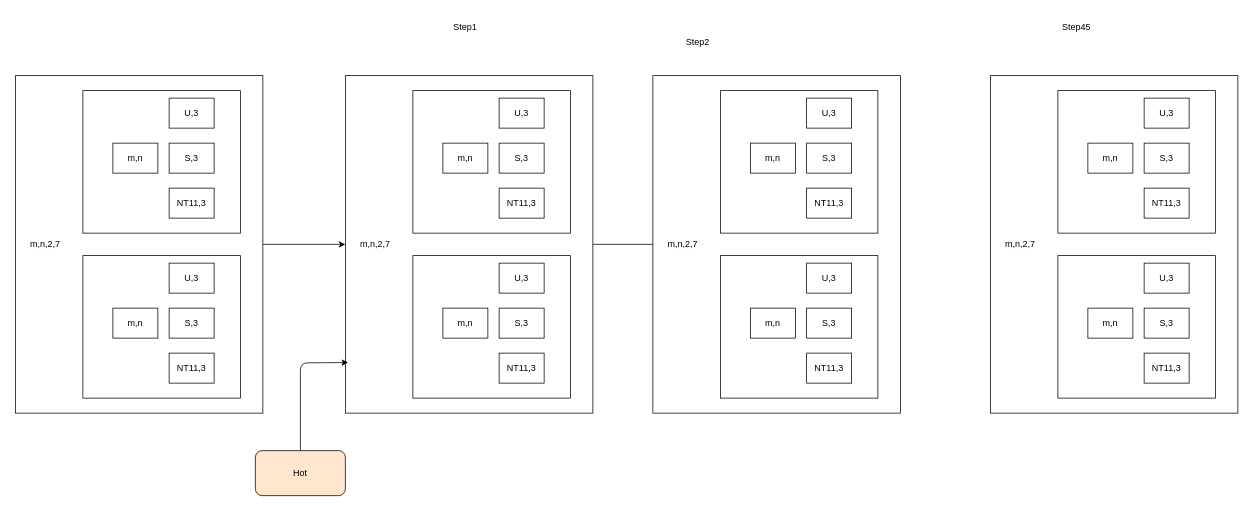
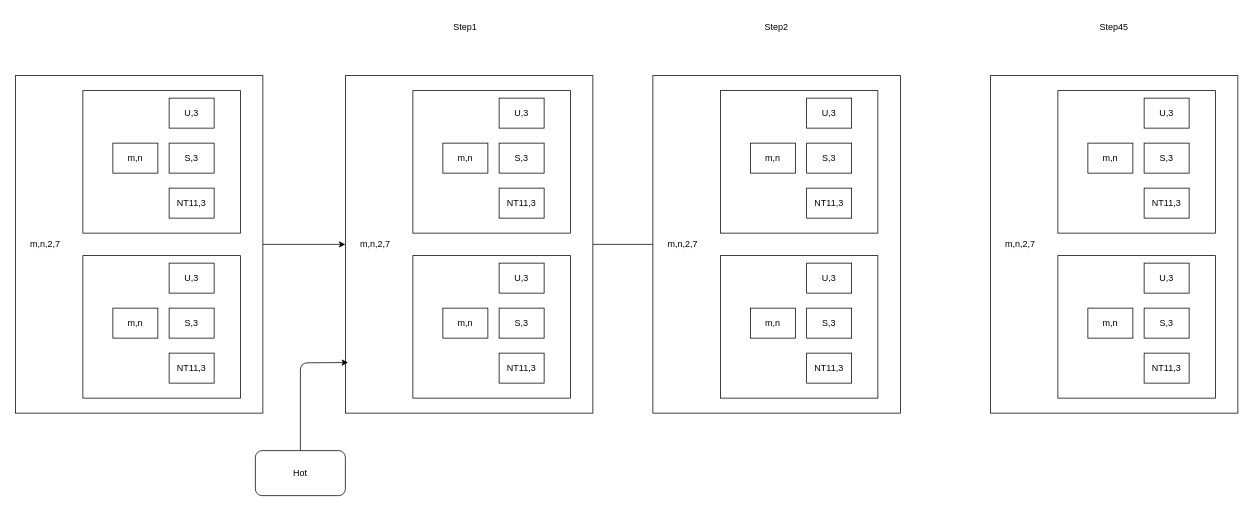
(1077, 27) -> (1114, 27)
(698, 42) -> (777, 27)
(300, 473) -> (300, 473)
